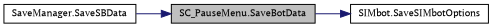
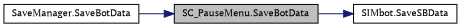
(70, 14) -> (71, 14)
(419, 14) -> (405, 14)
